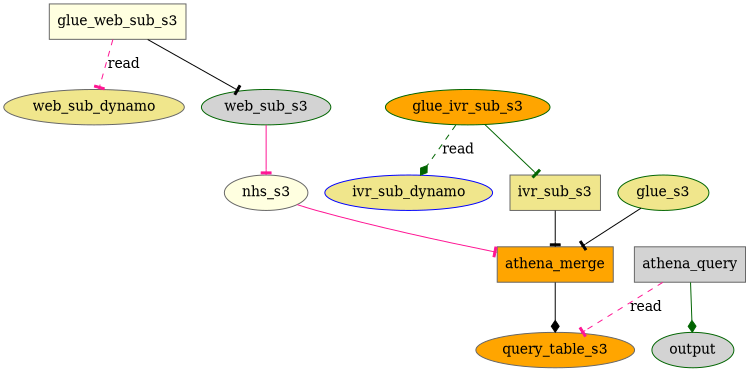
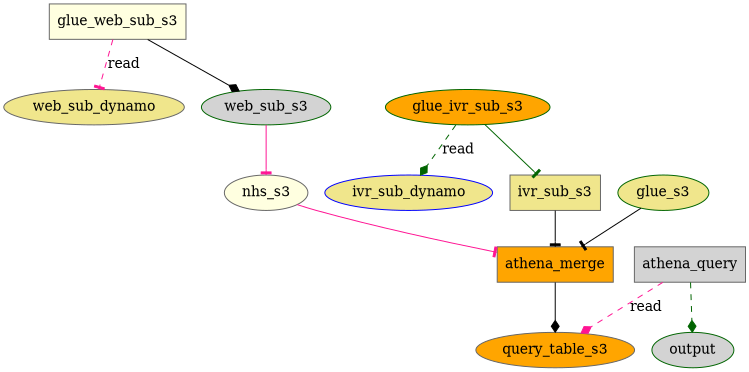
(191, 64) -> (188, 62)
(691, 301) -> (691, 301)
(624, 306) -> (627, 305)
